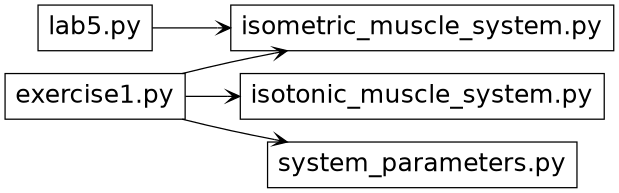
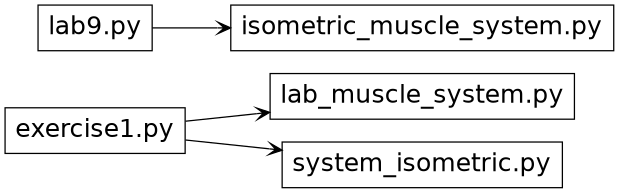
(95, 28) -> (95, 28)
(228, 63) -> none
(422, 96) -> (422, 96)
(422, 165) -> (422, 165)
